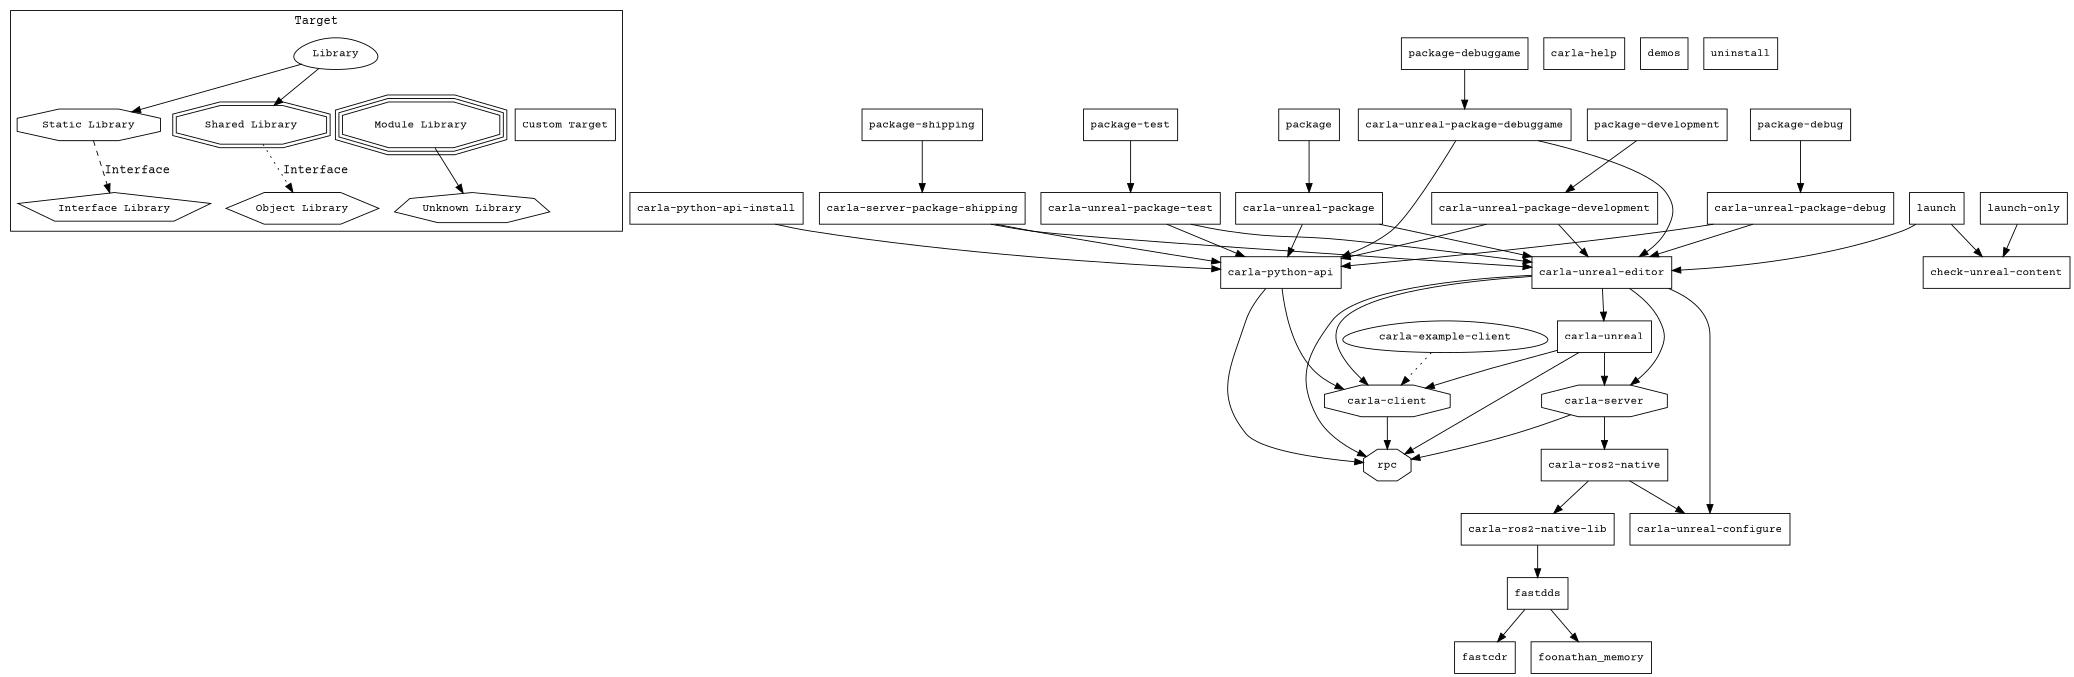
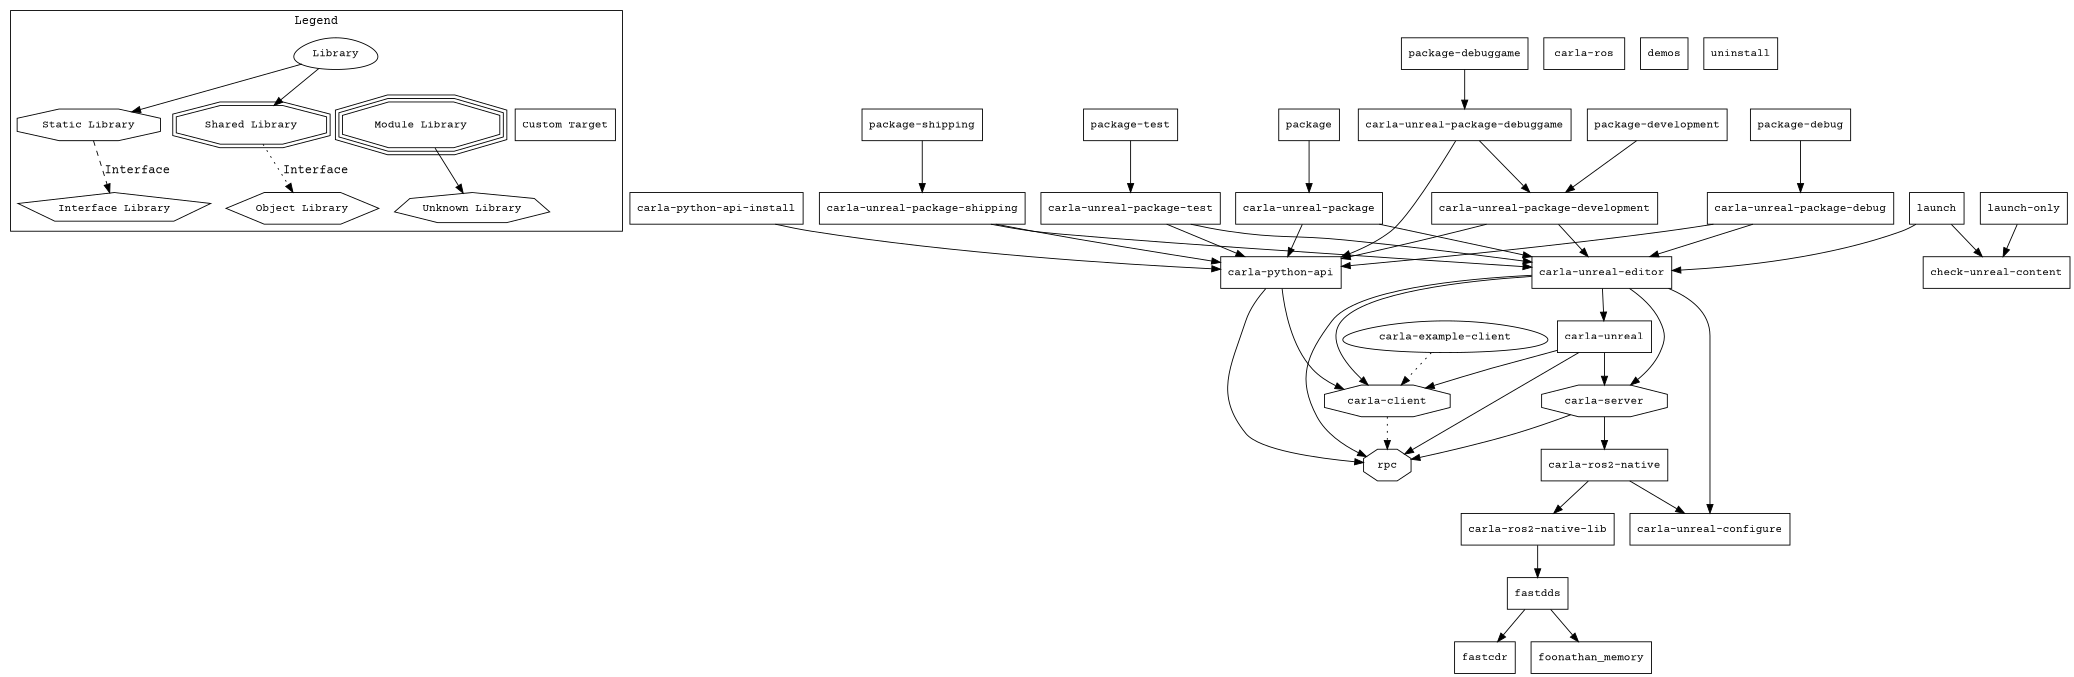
(316, 21) -> (316, 21)
(1584, 54) -> (1584, 54)
(1638, 173) -> (1501, 163)
(922, 208) -> (922, 208)
(1387, 429) -> (1387, 429)
